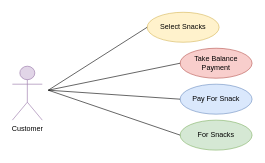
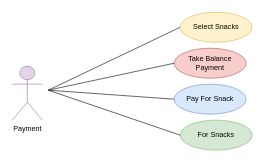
(183, 27) -> (216, 27)
(216, 63) -> (210, 63)
(216, 99) -> (210, 99)
(28, 129) -> (28, 129)
